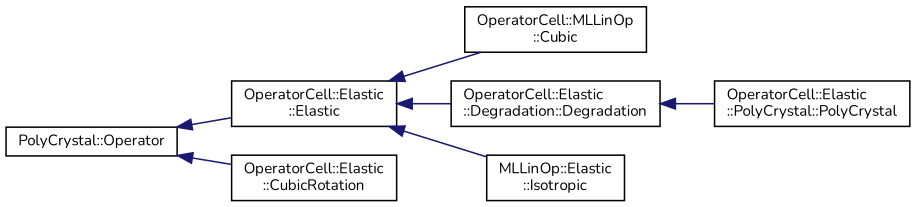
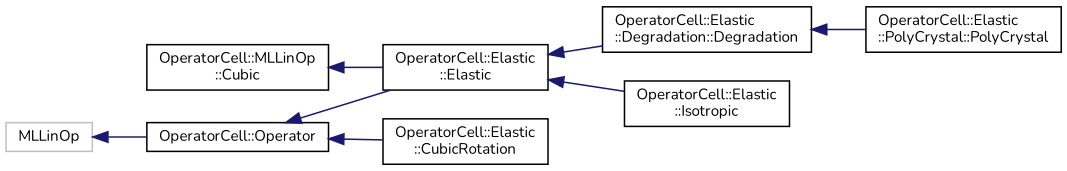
(442, 64) -> (363, 67)
none -> (49, 137)
(92, 142) -> (238, 137)
(556, 178) -> (707, 104)
